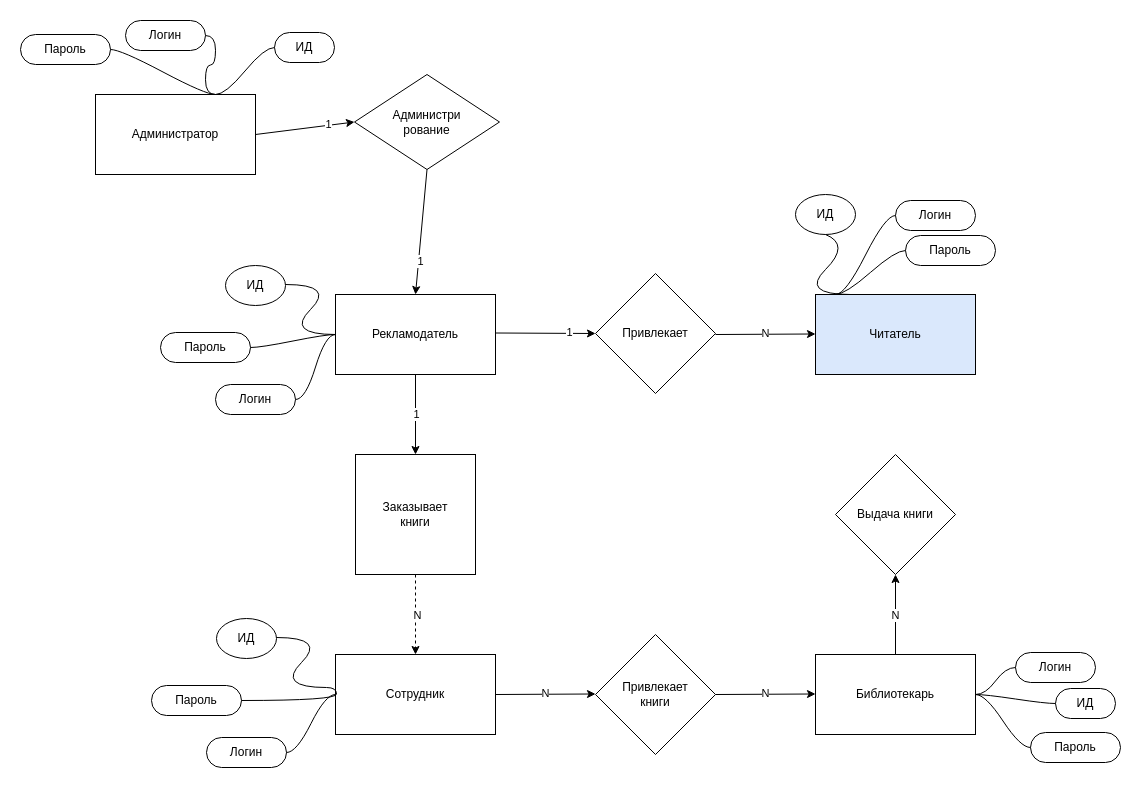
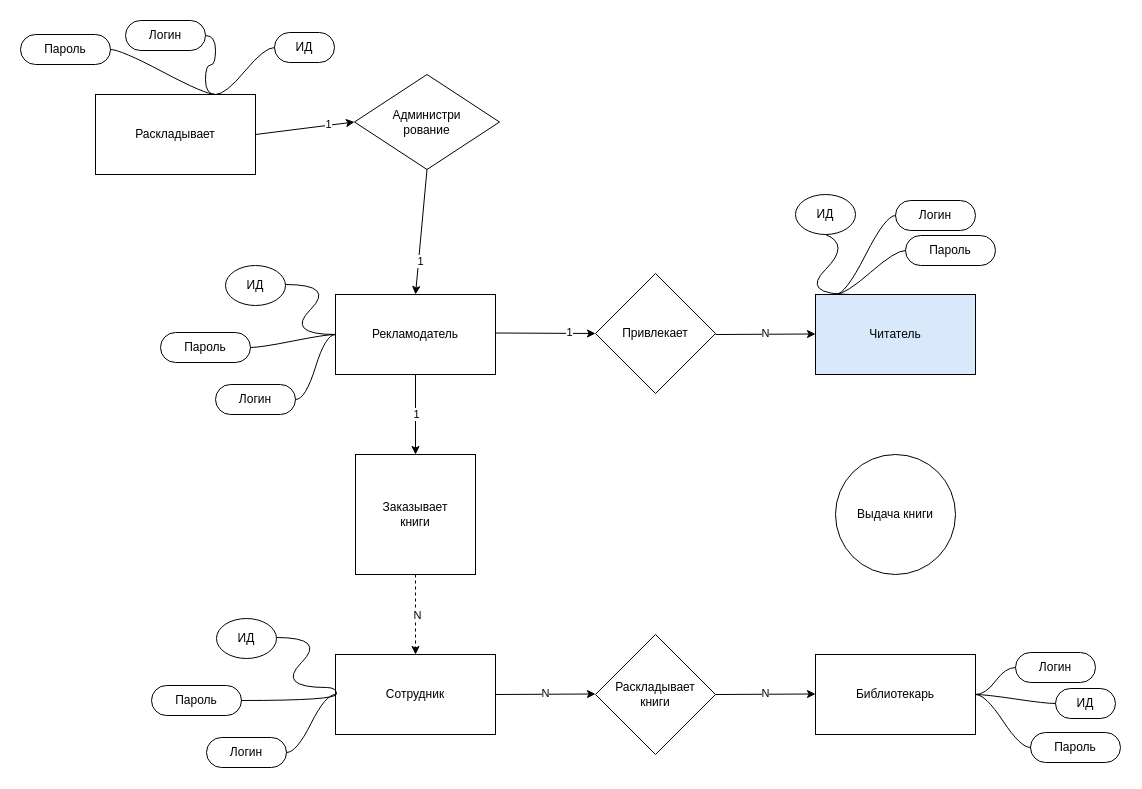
(176, 135) -> (176, 135)
(896, 515) -> (896, 515)
(896, 618) -> none
(656, 695) -> (656, 695)
